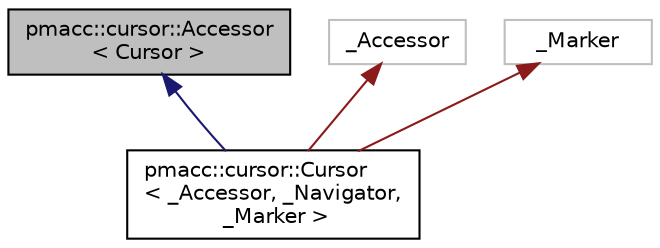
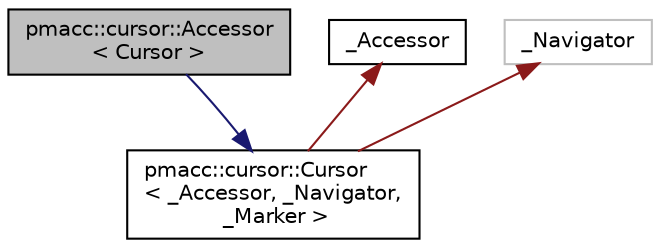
(397, 42) -> (397, 42)
(578, 42) -> (578, 42)
(200, 122) -> (213, 104)
